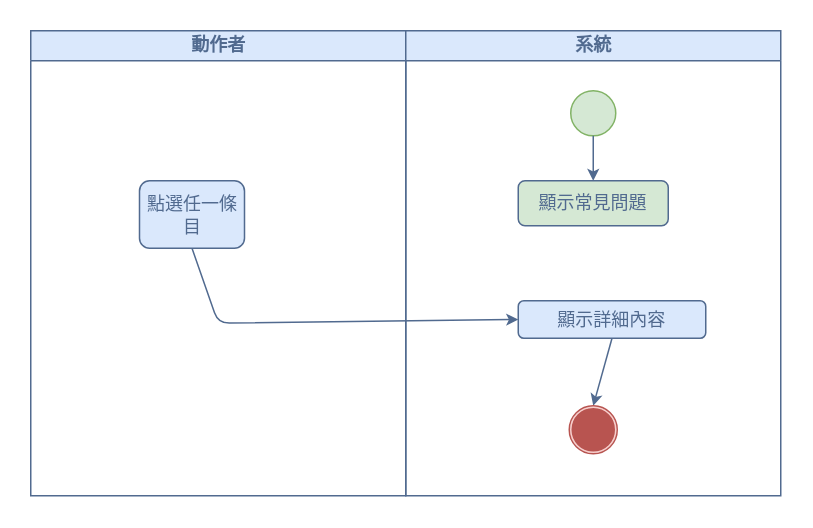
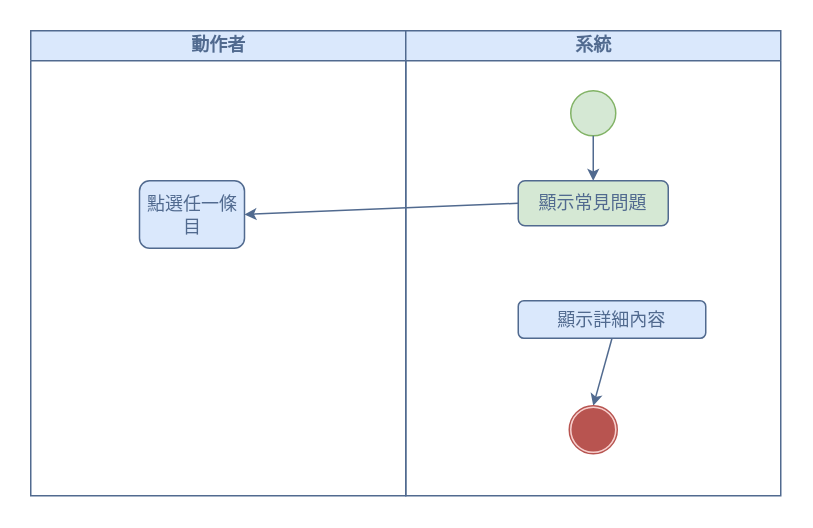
none -> (386, 209)
(329, 322) -> none
